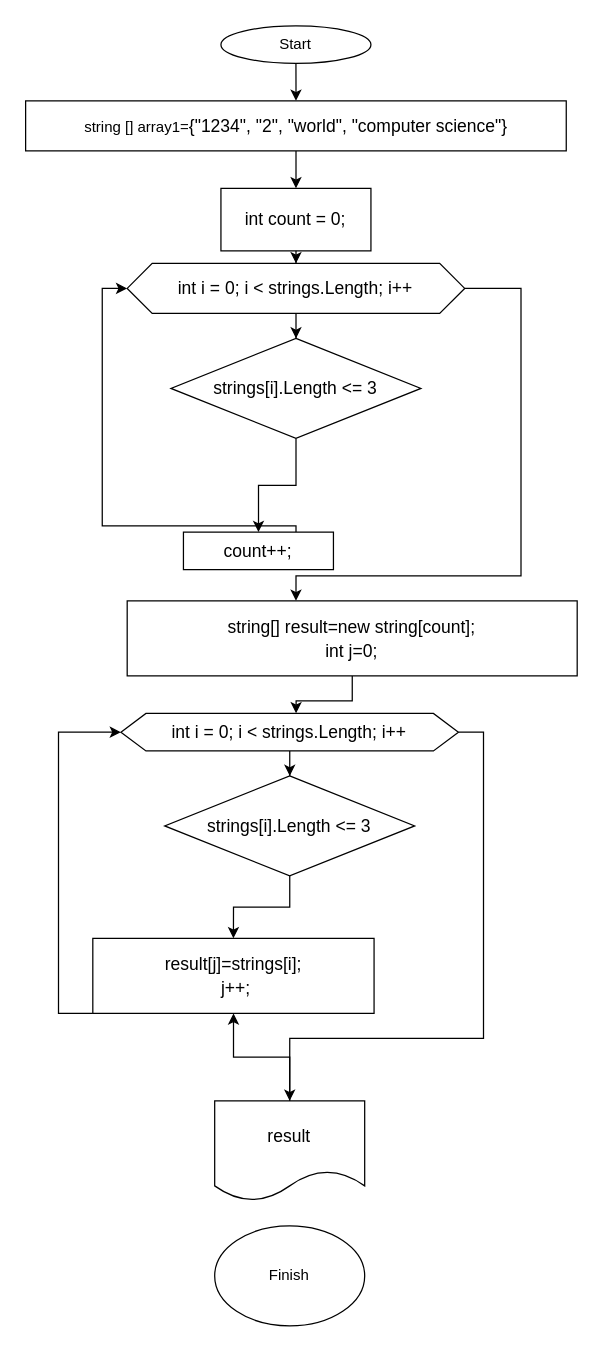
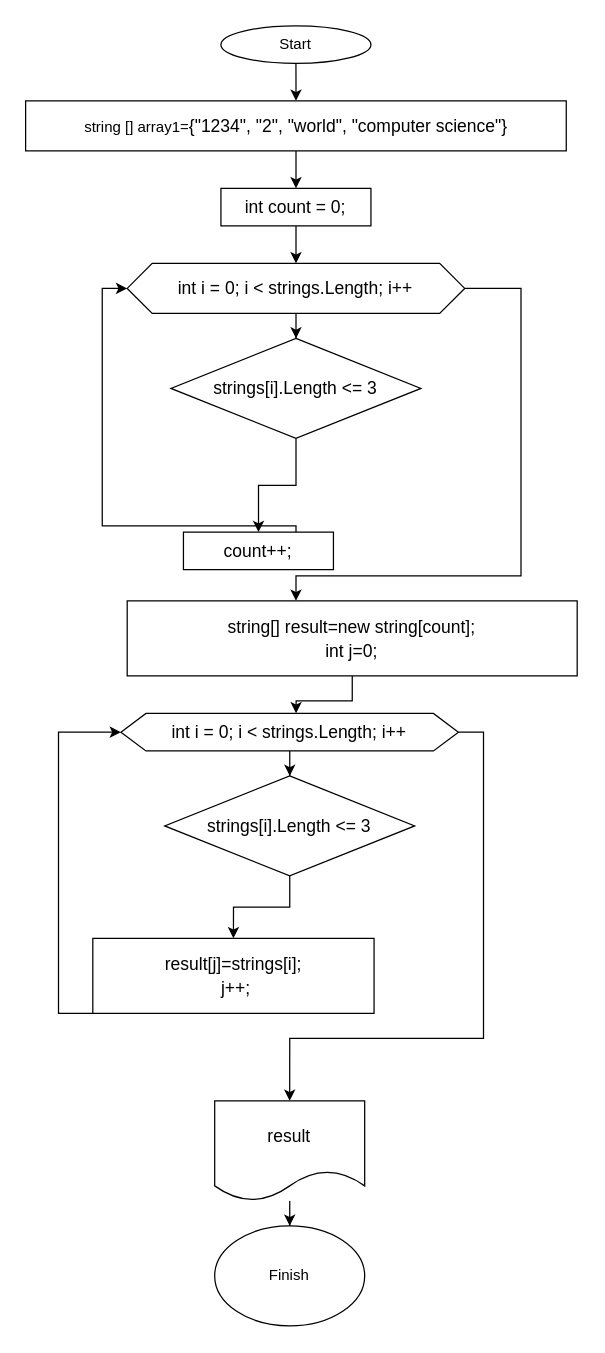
(296, 219) -> (296, 207)
(243, 1057) -> (290, 1218)
